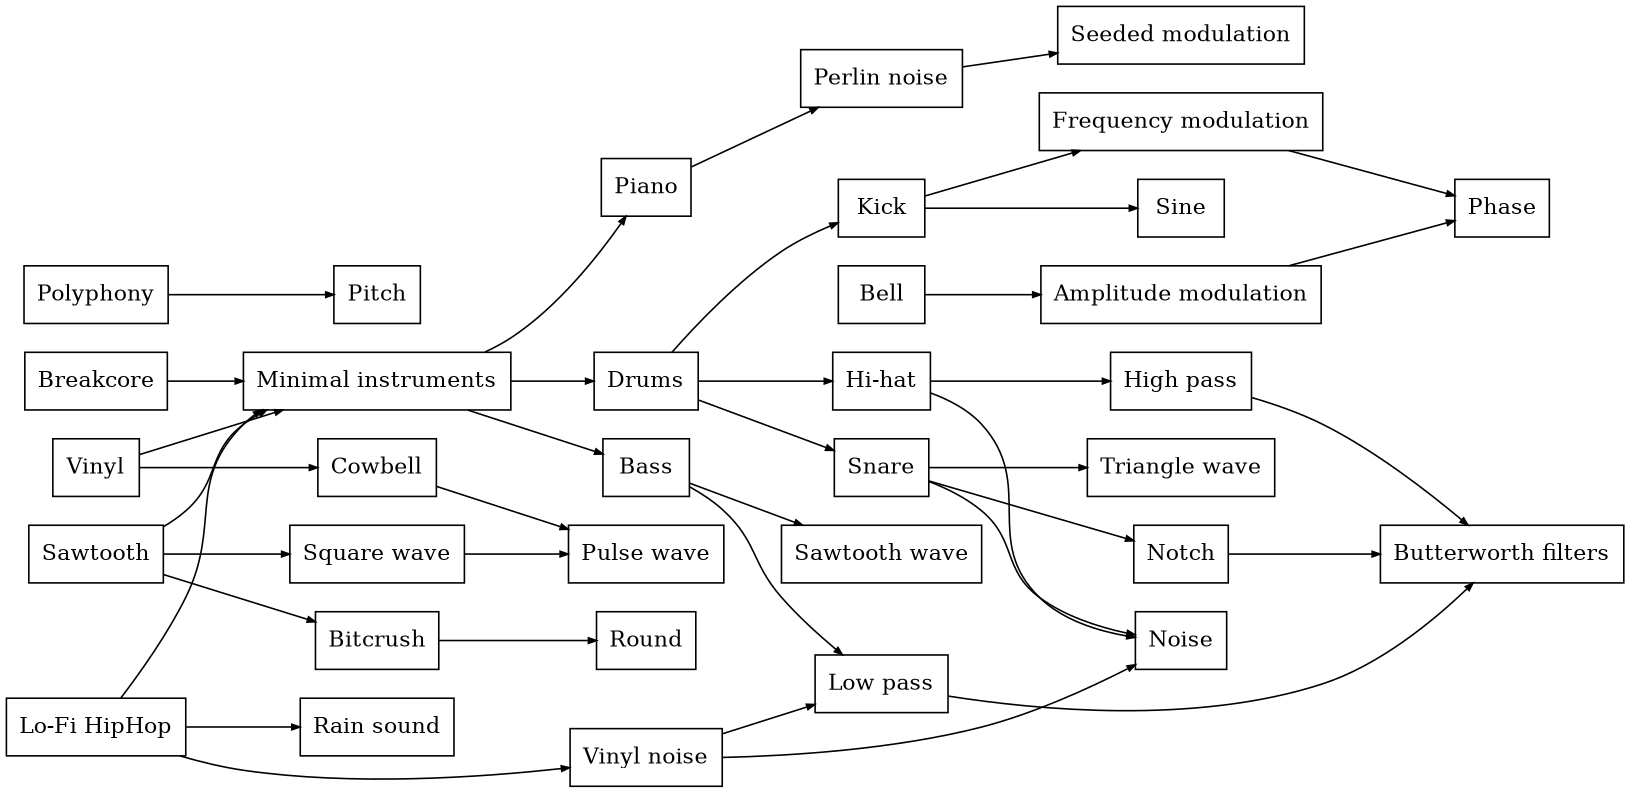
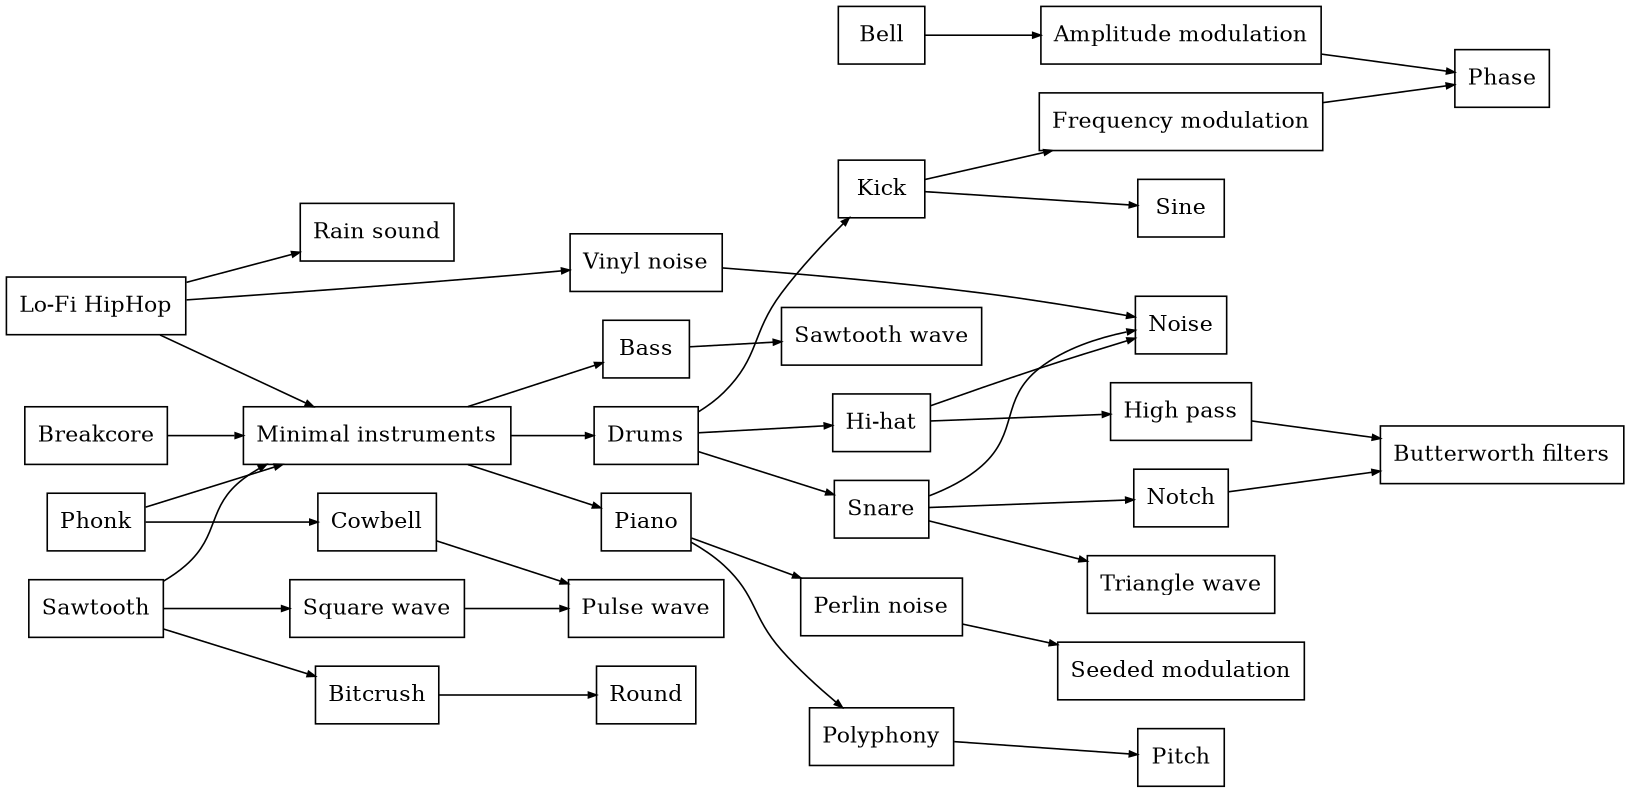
(96, 468) -> (96, 522)
none -> (762, 622)
(882, 684) -> none
